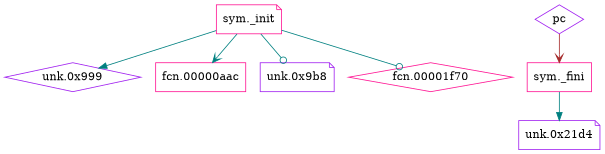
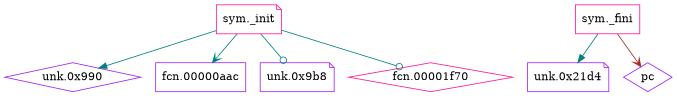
(559, 44) -> (627, 47)
(73, 77) -> (73, 77)
(201, 77) -> (201, 77)
